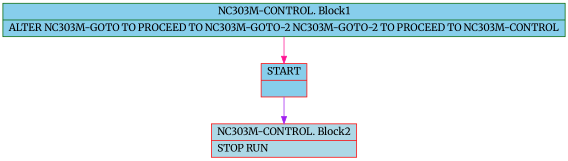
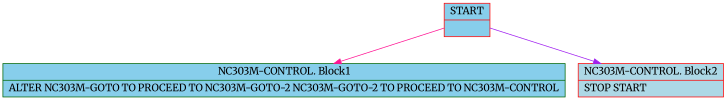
(284, 46) -> (392, 45)
(243, 149) -> (616, 88)
